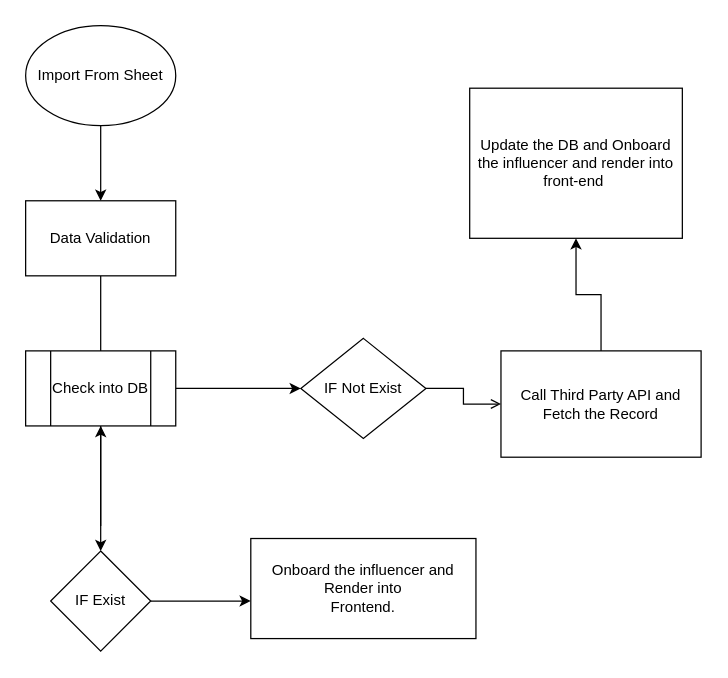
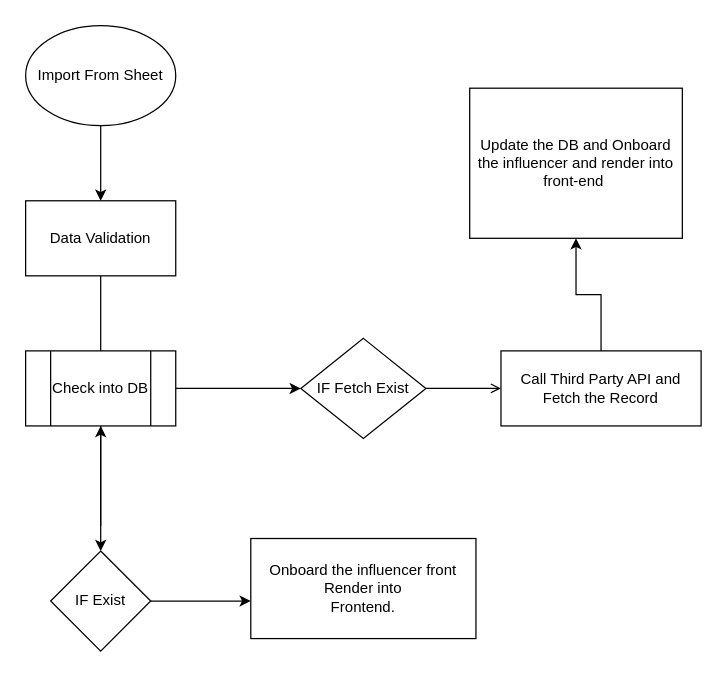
(363, 388) -> (363, 388)
(601, 404) -> (601, 388)
(363, 588) -> (363, 588)
